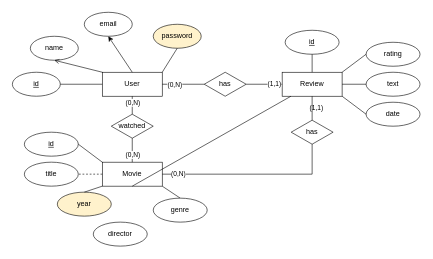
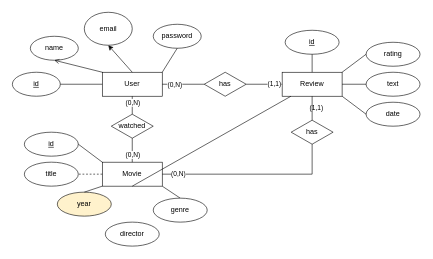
(108, 24) -> (108, 29)
(177, 36) -> (177, 36)
(120, 234) -> (132, 234)
